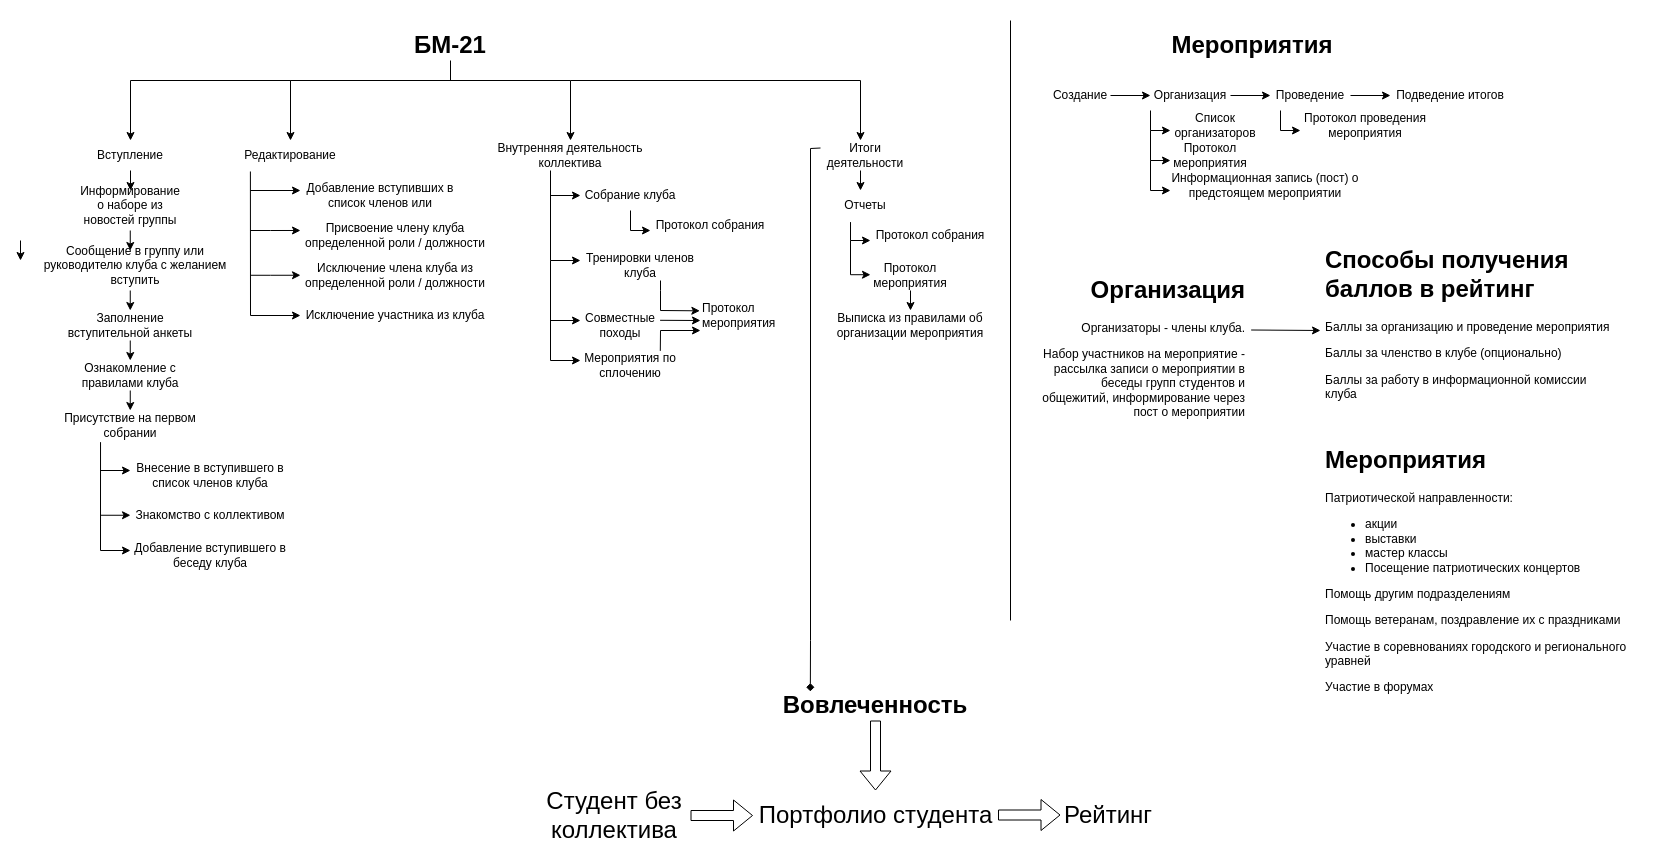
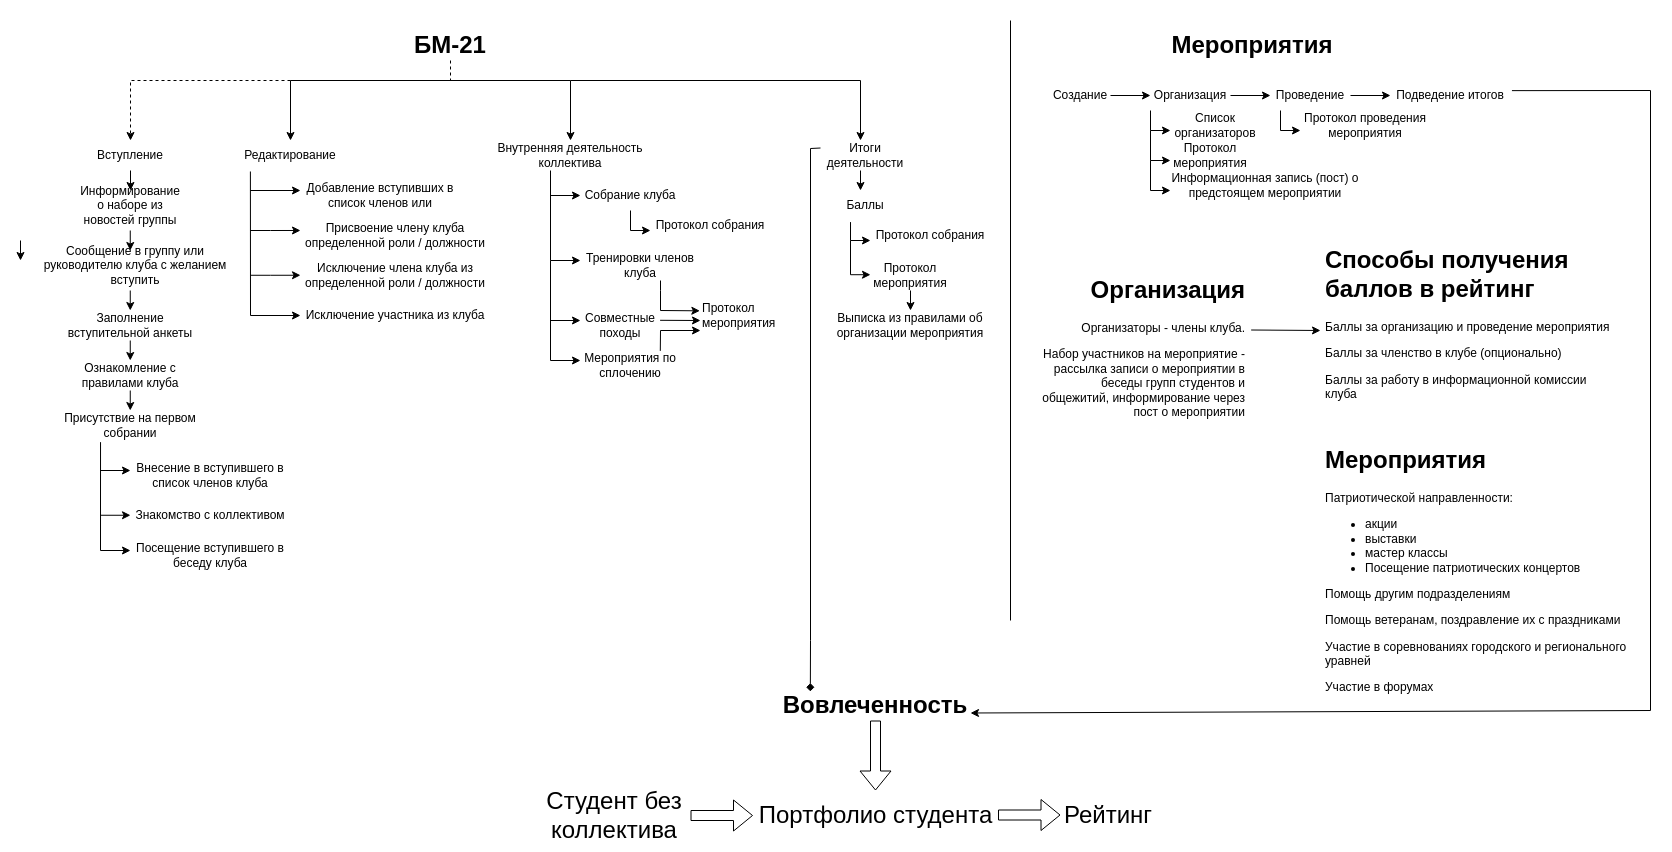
(185, 81) -> (185, 81)
(866, 206) -> (866, 206)
(211, 556) -> (211, 556)
none -> (1651, 668)
